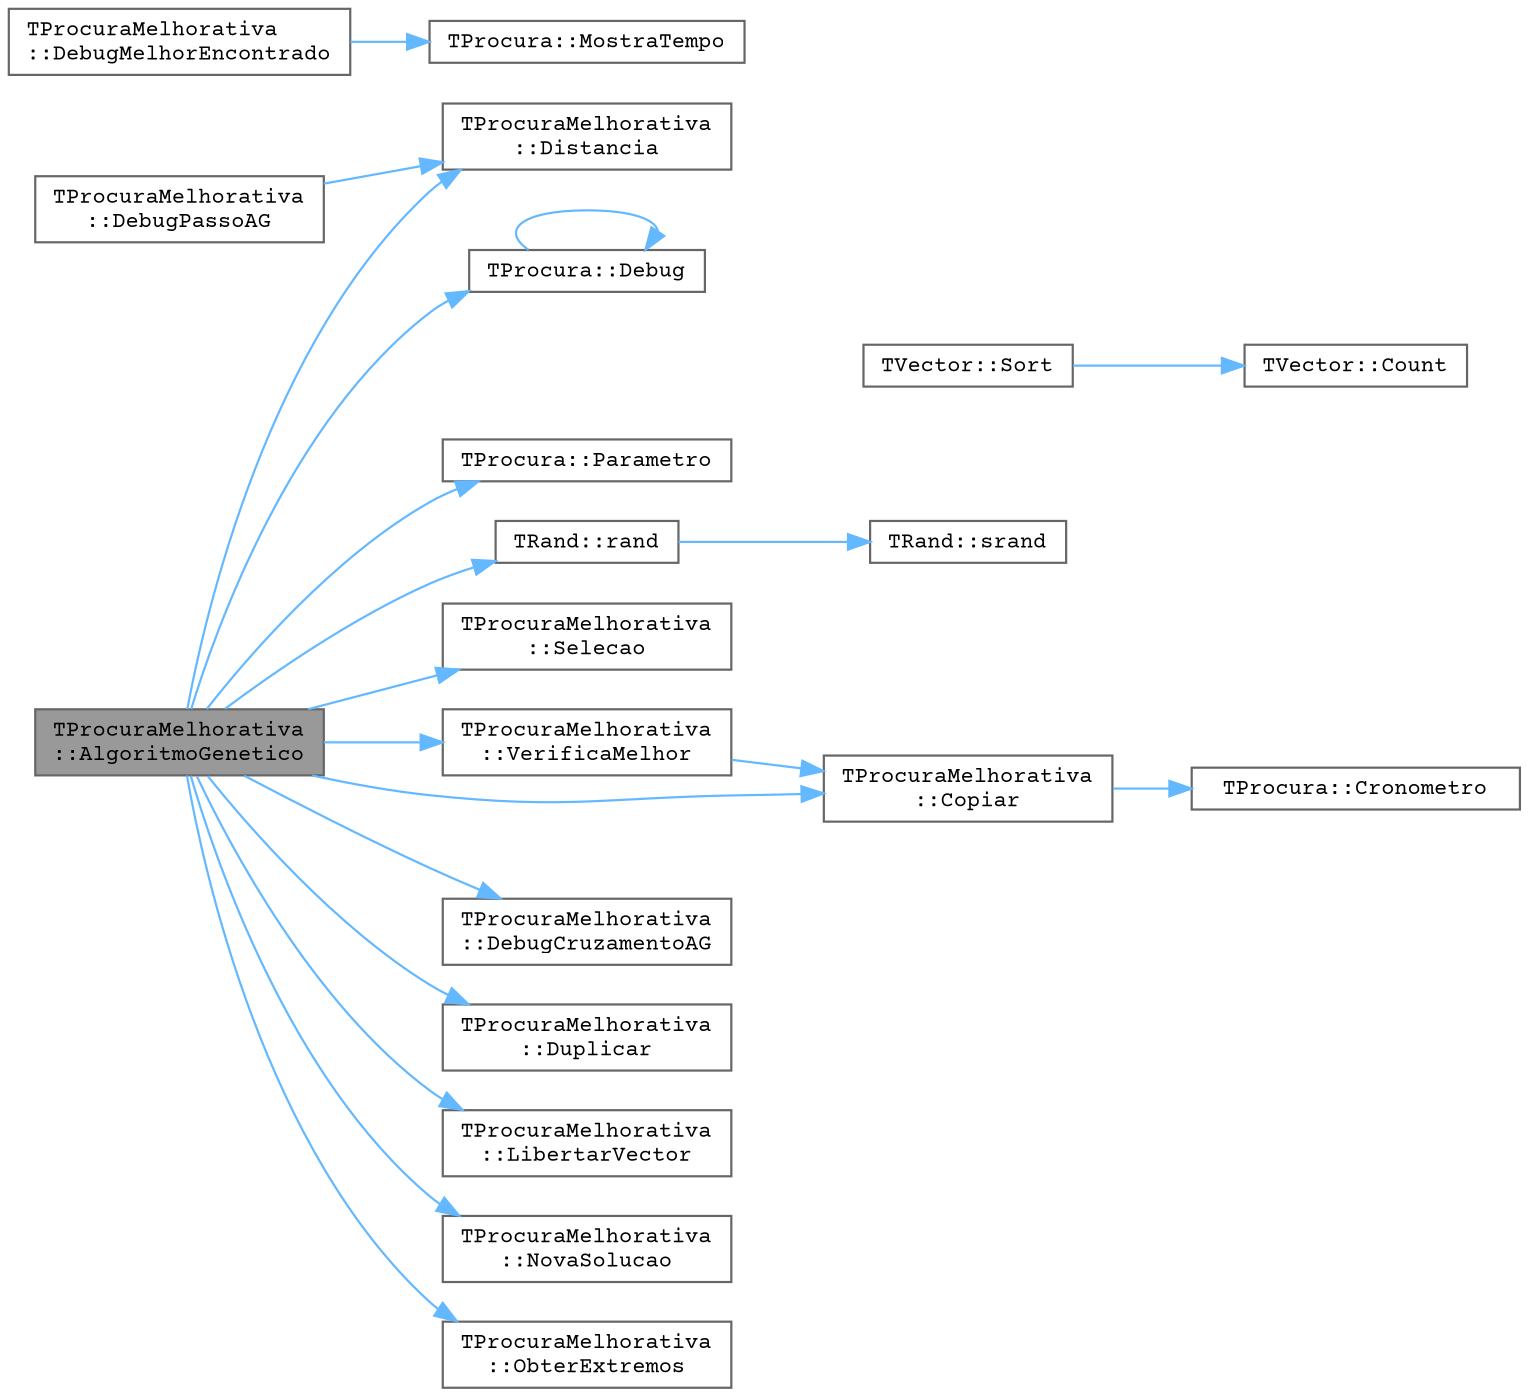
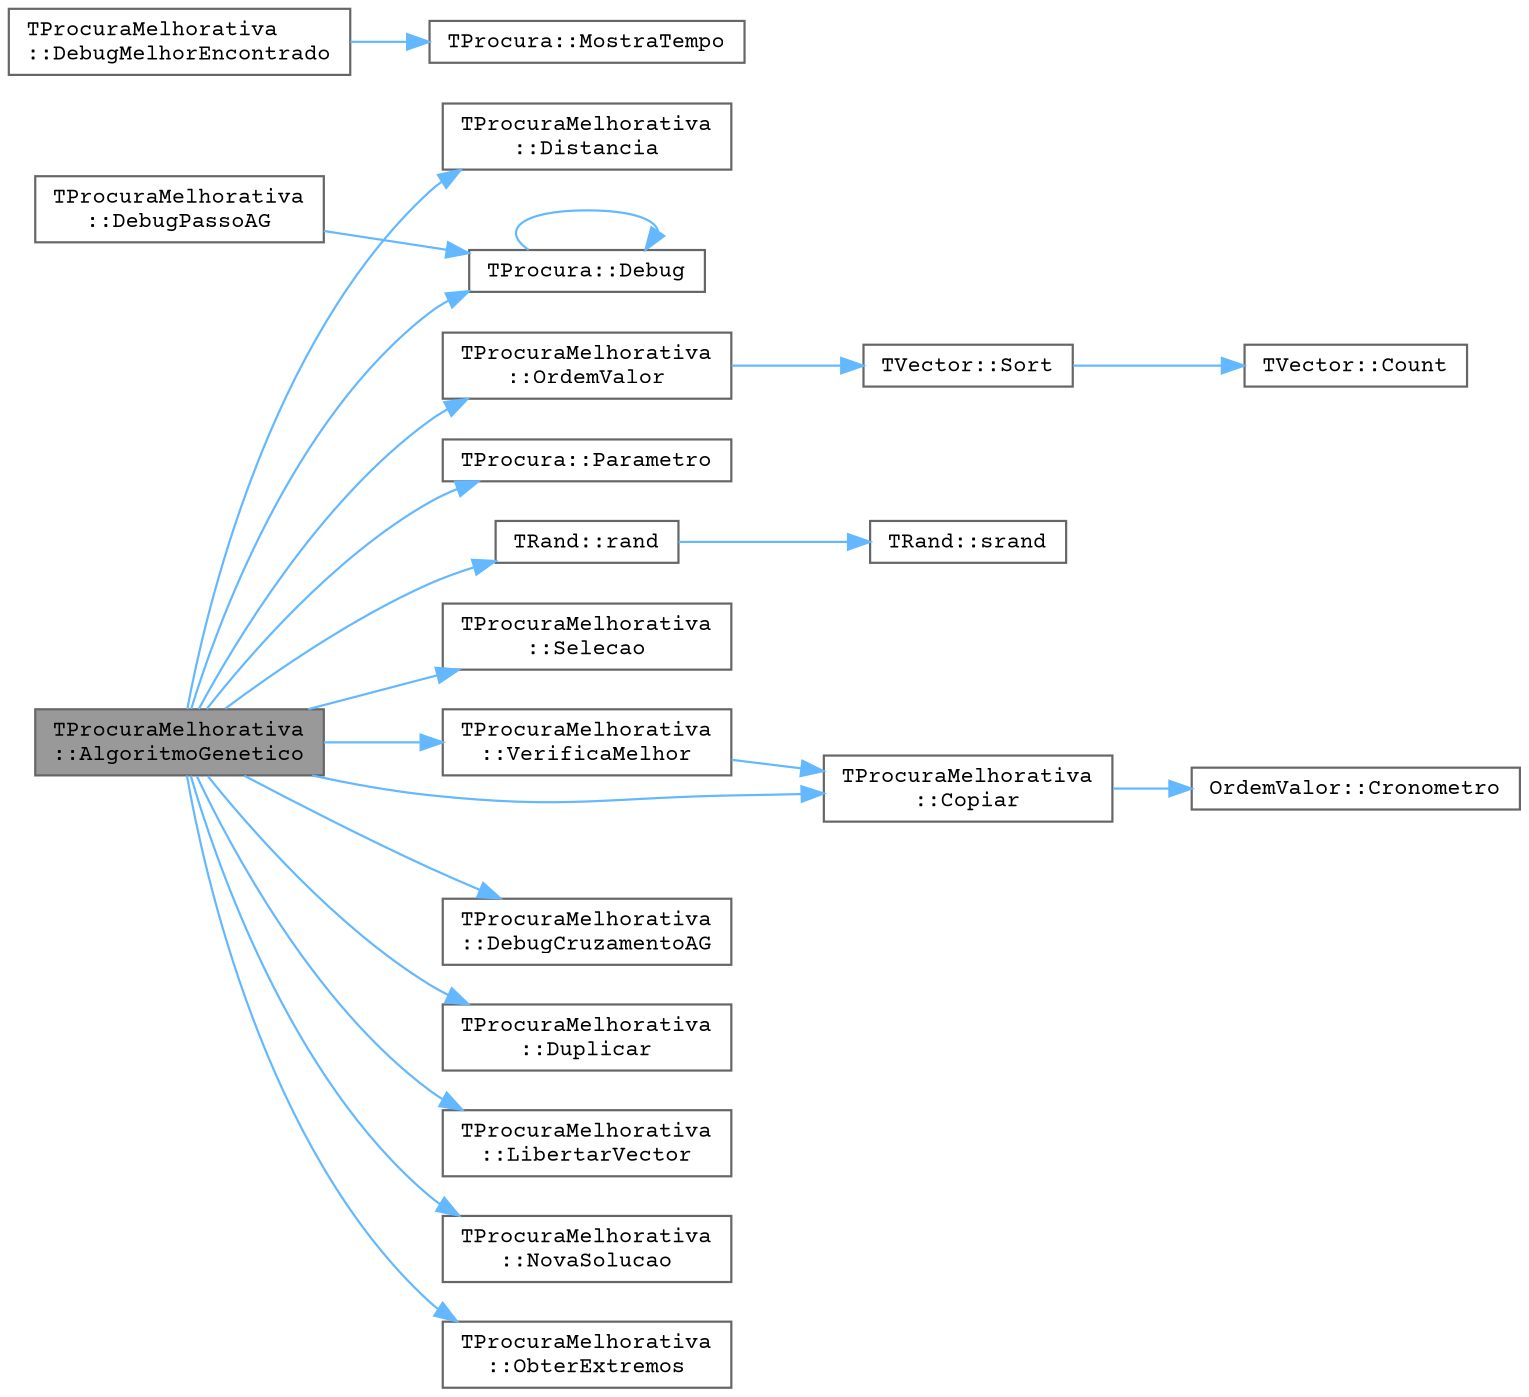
(372, 175) -> (367, 238)
none -> (587, 366)
(1356, 789) -> (1356, 789)
